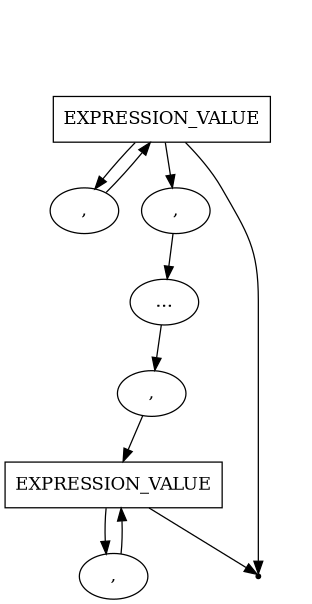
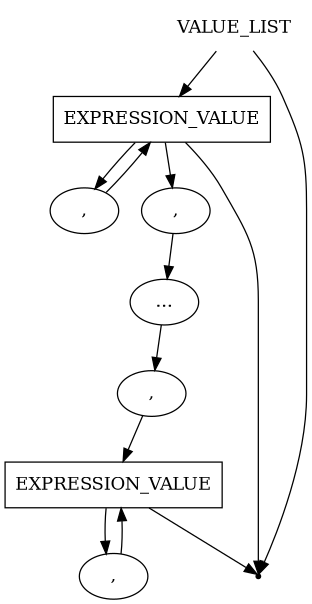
none -> (234, 28)
